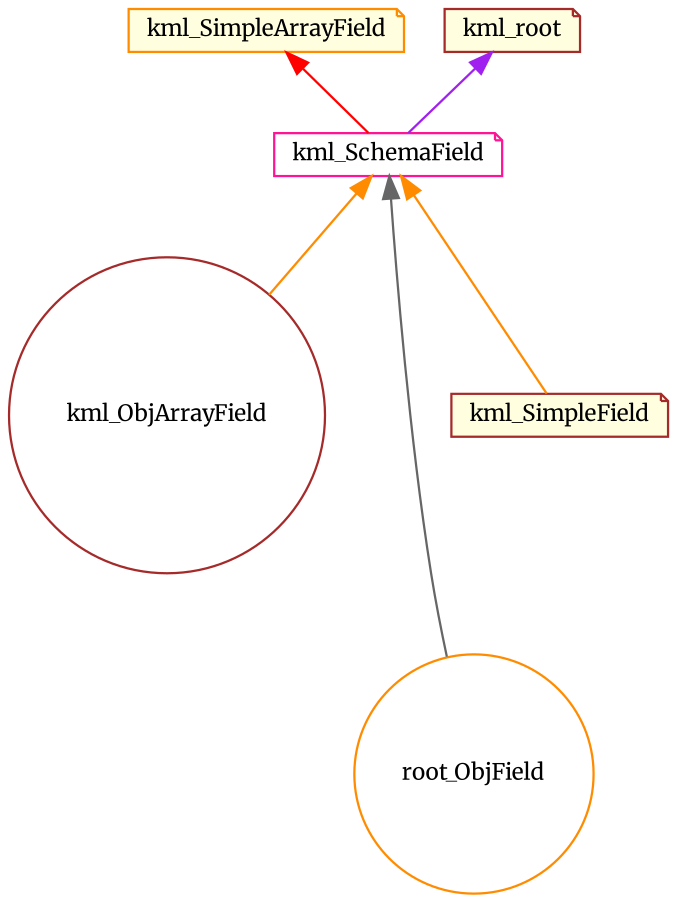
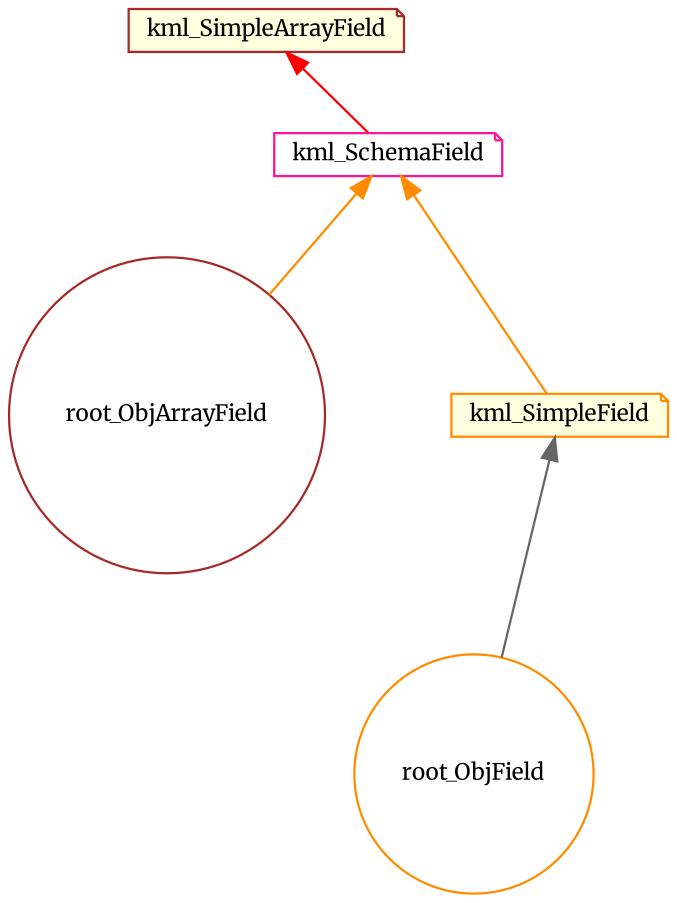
(266, 30) -> (266, 30)
(512, 30) -> none
(167, 415) -> (167, 415)
(560, 415) -> (560, 415)
(412, 429) -> (526, 559)
